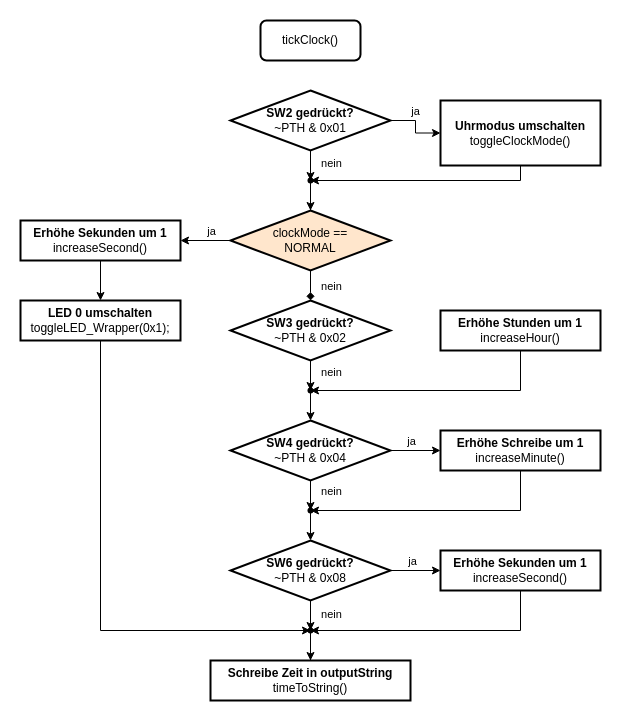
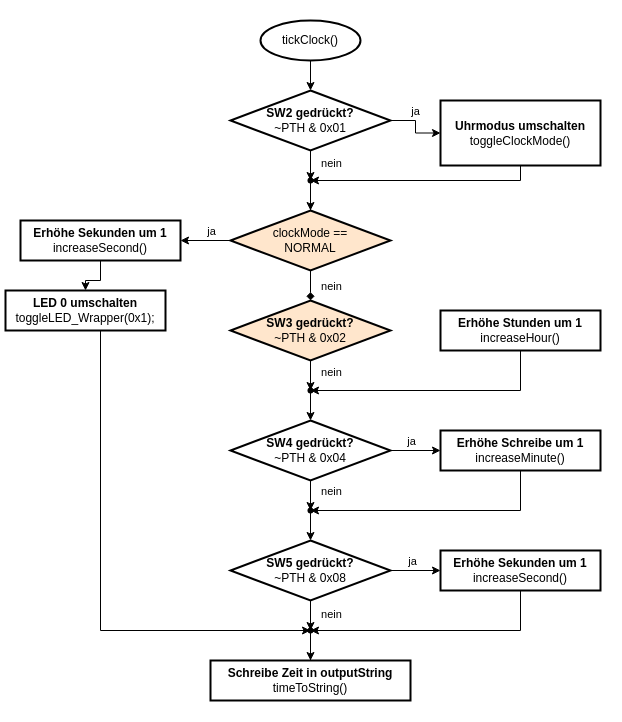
(311, 41) -> (311, 41)
none -> (311, 80)
(101, 321) -> (86, 311)
(311, 331) -> (311, 331)
(311, 571) -> (311, 571)
